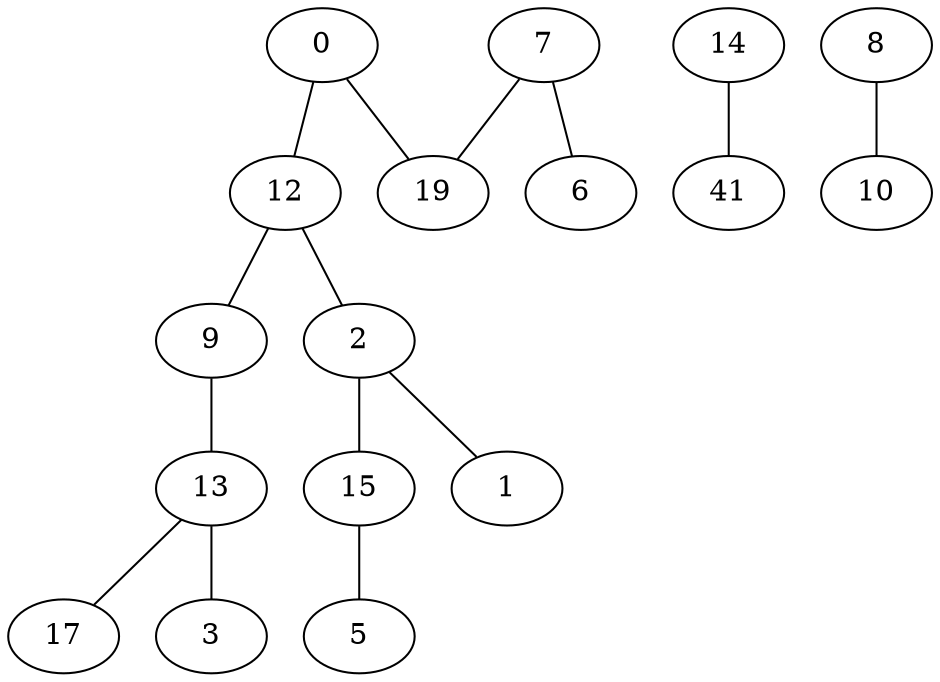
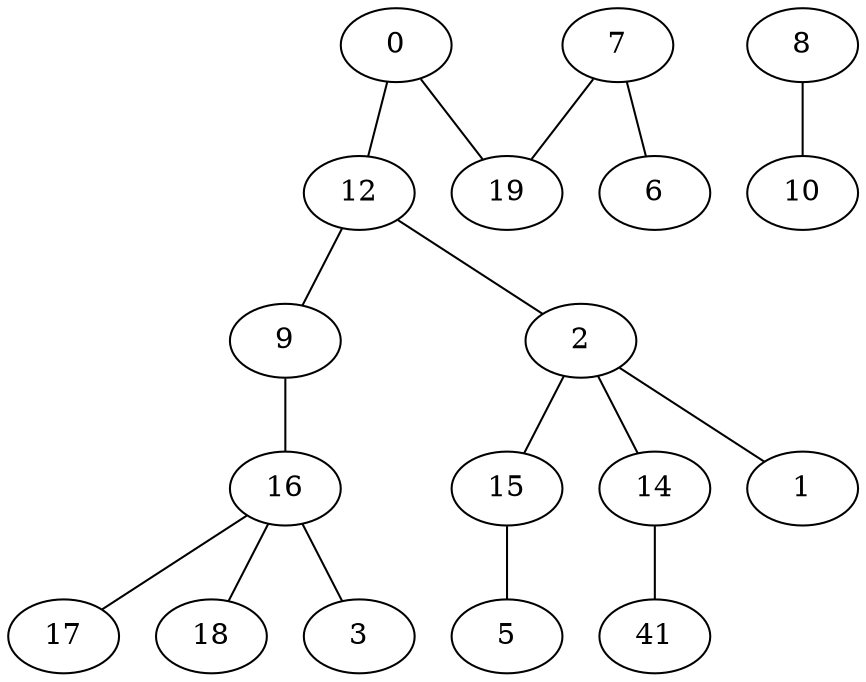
none -> (618, 415)
(211, 489) -> (285, 489)
none -> (211, 636)
